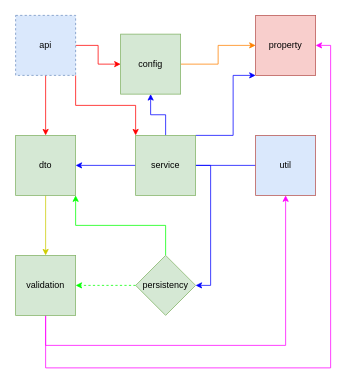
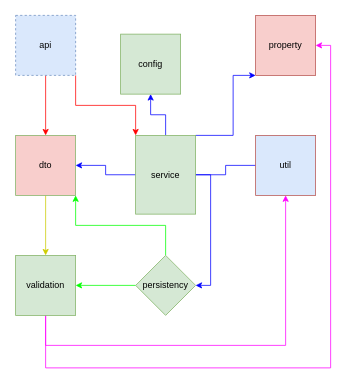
(88, 45) -> none
(233, 45) -> none
(45, 165) -> (45, 165)
(165, 165) -> (165, 175)
(107, 285) -> (107, 285)
